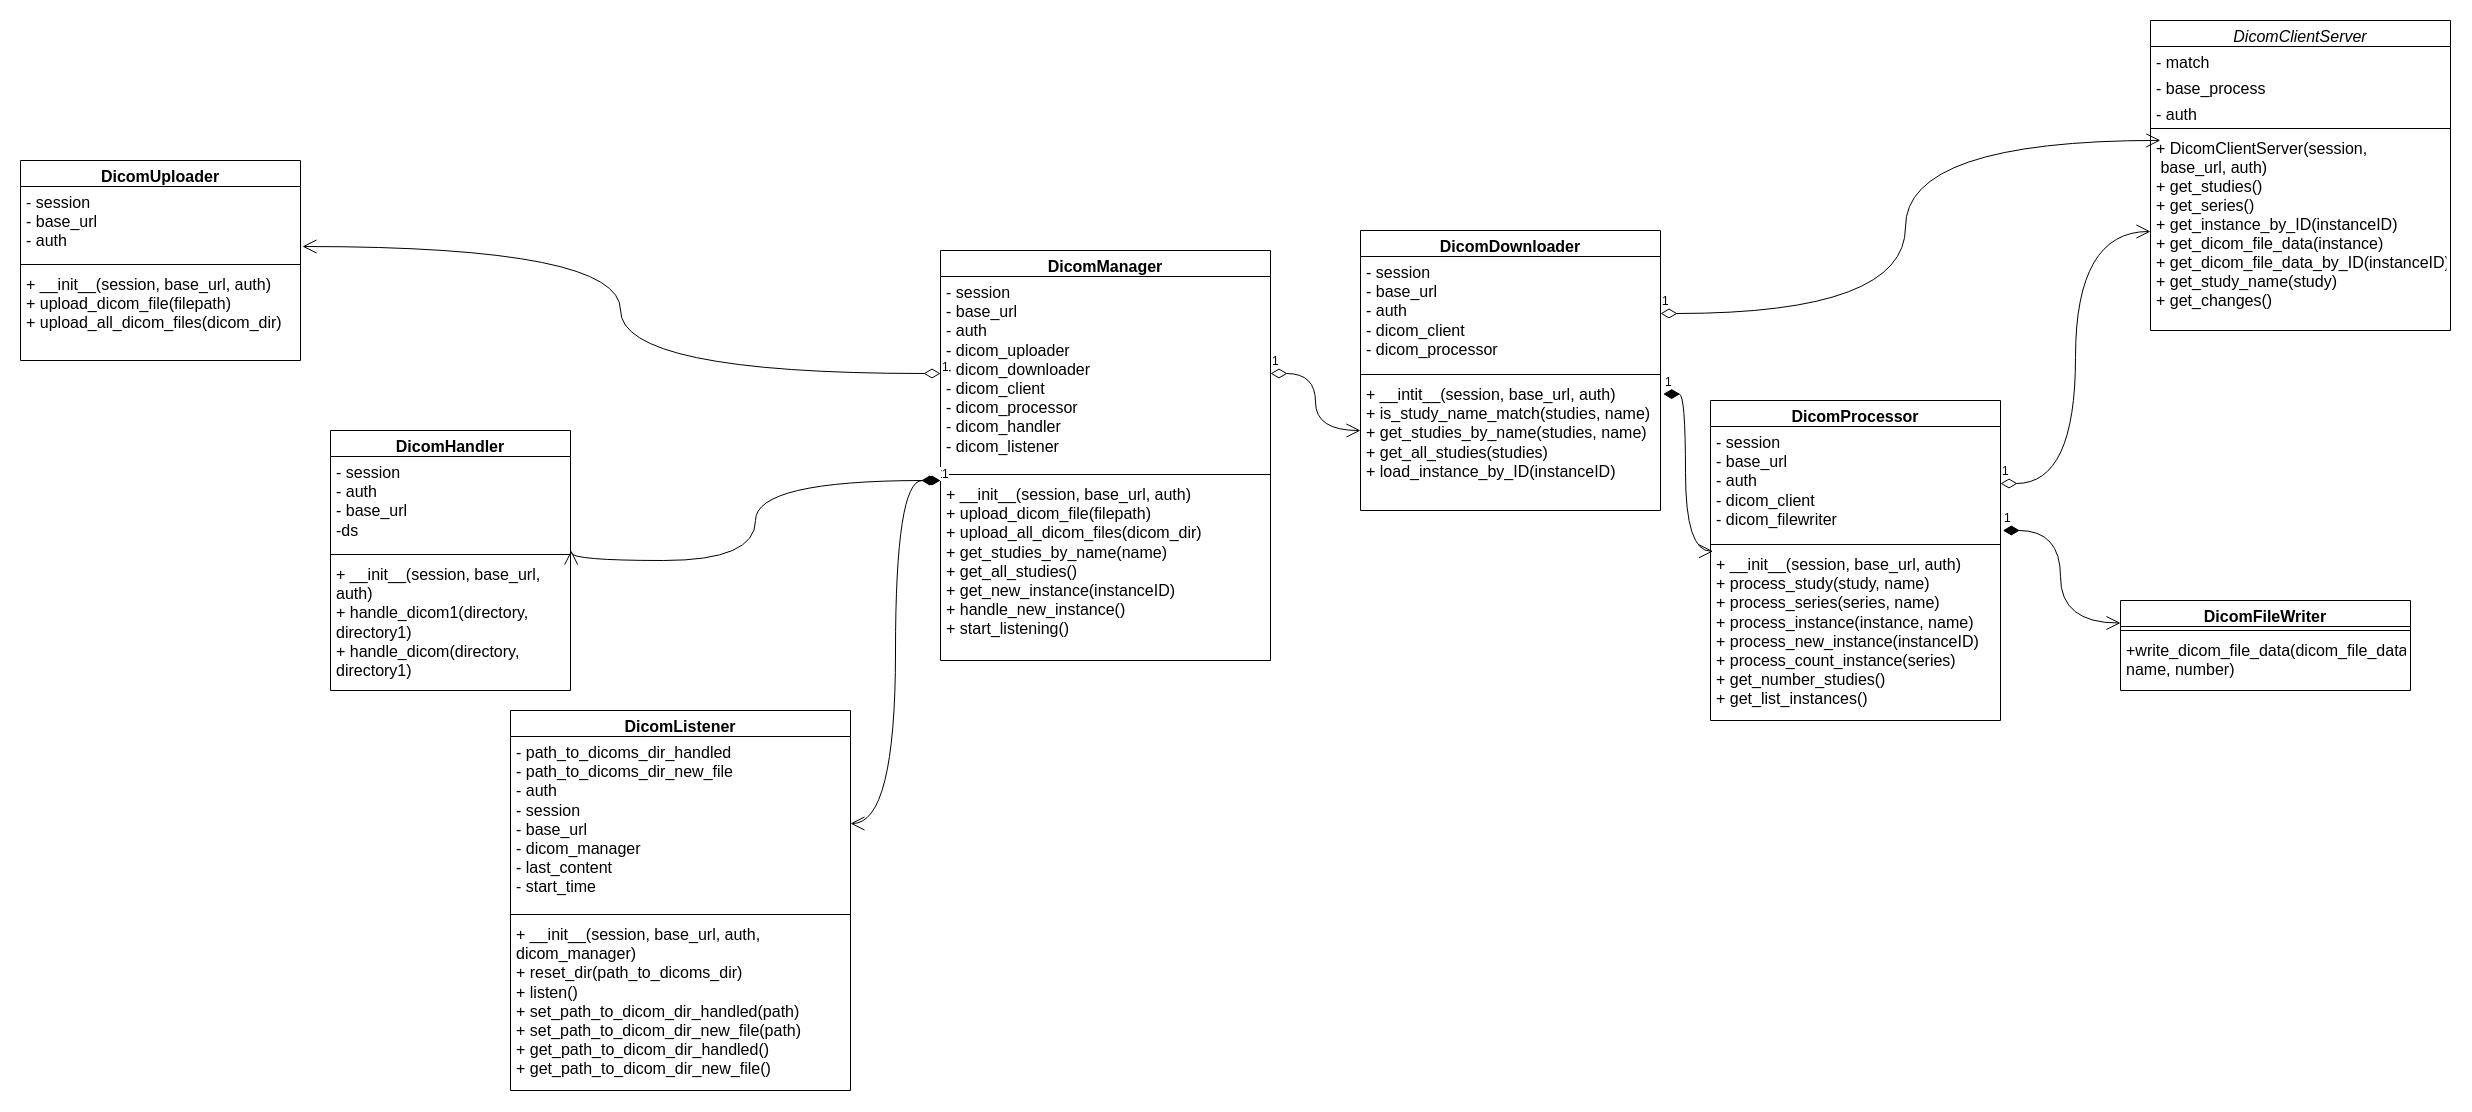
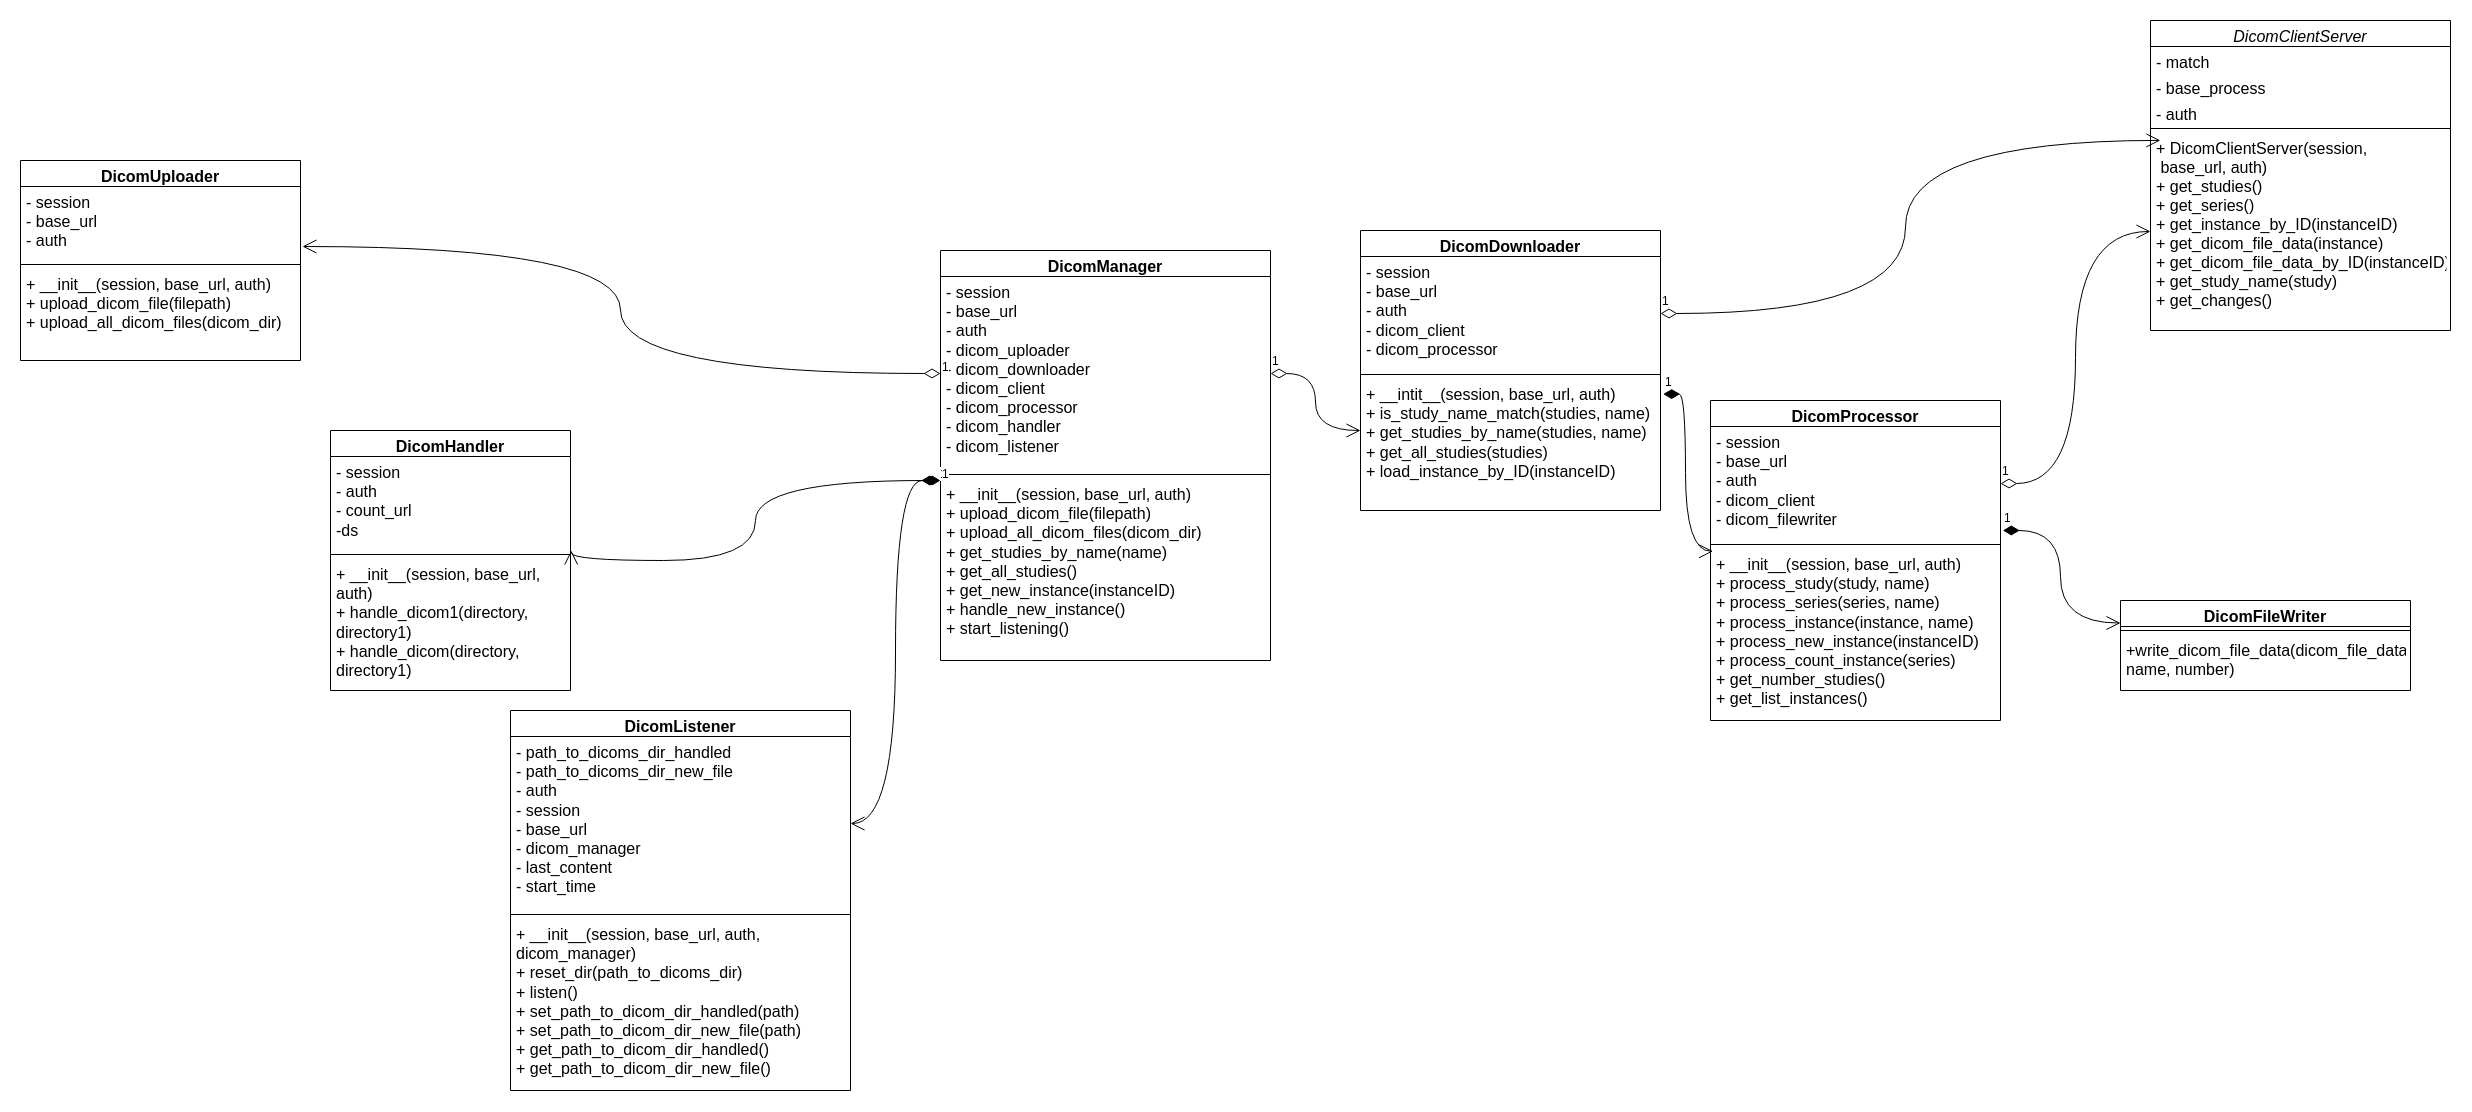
(377, 502) -> (382, 502)
